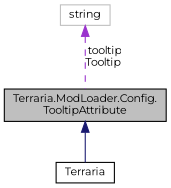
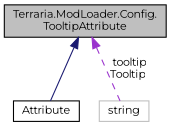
(85, 63) -> (108, 74)
(85, 173) -> (46, 111)
